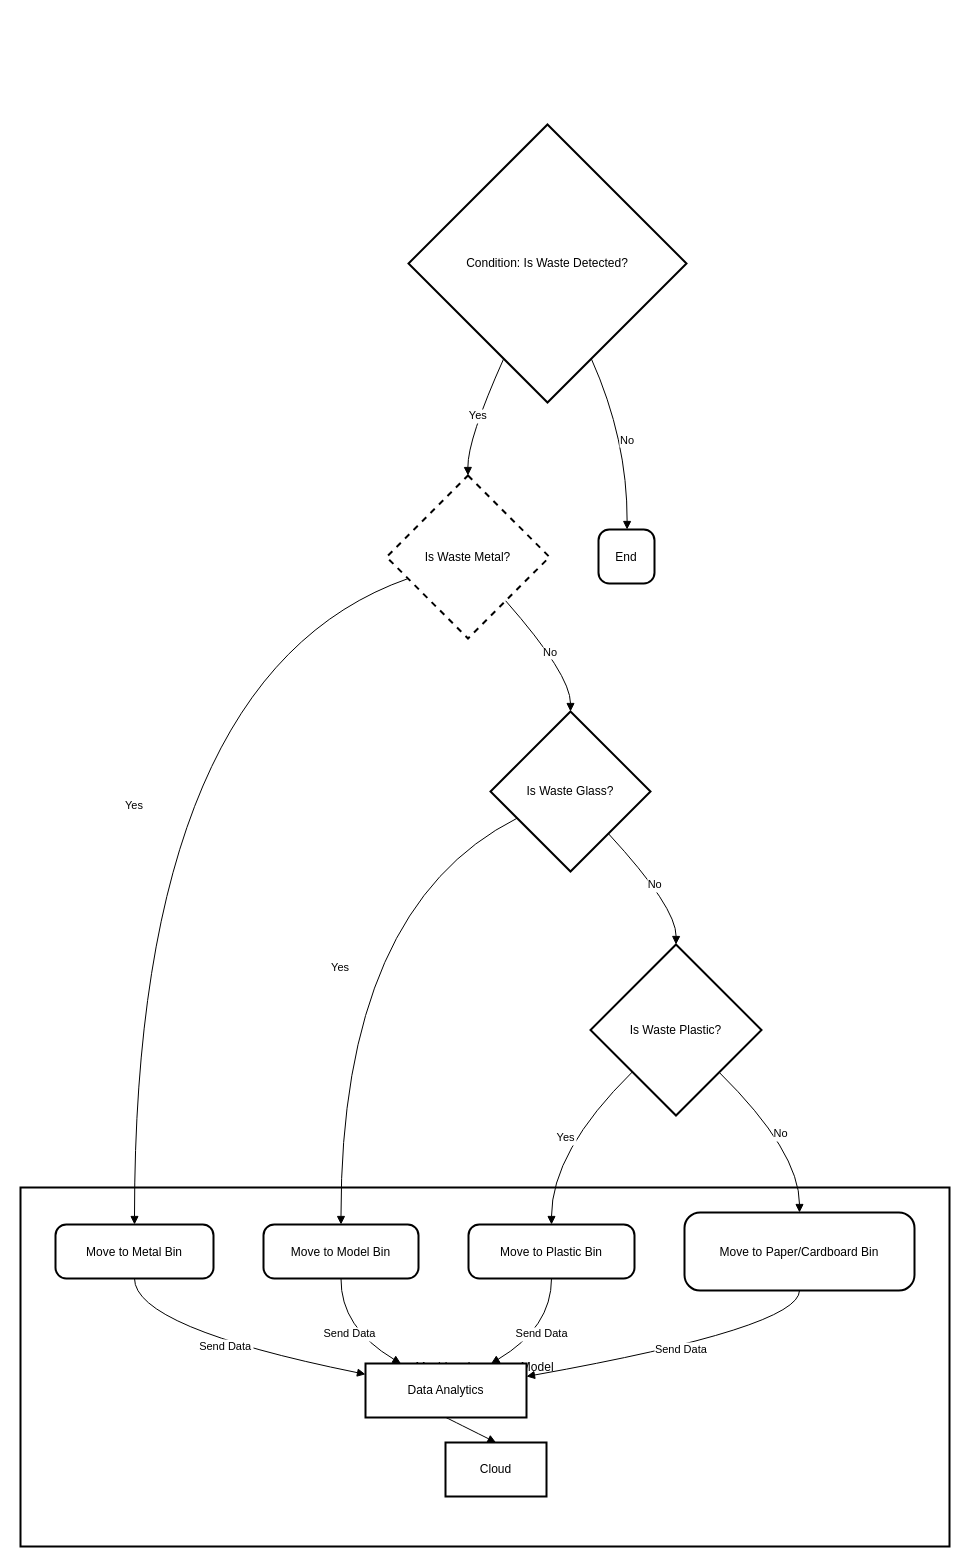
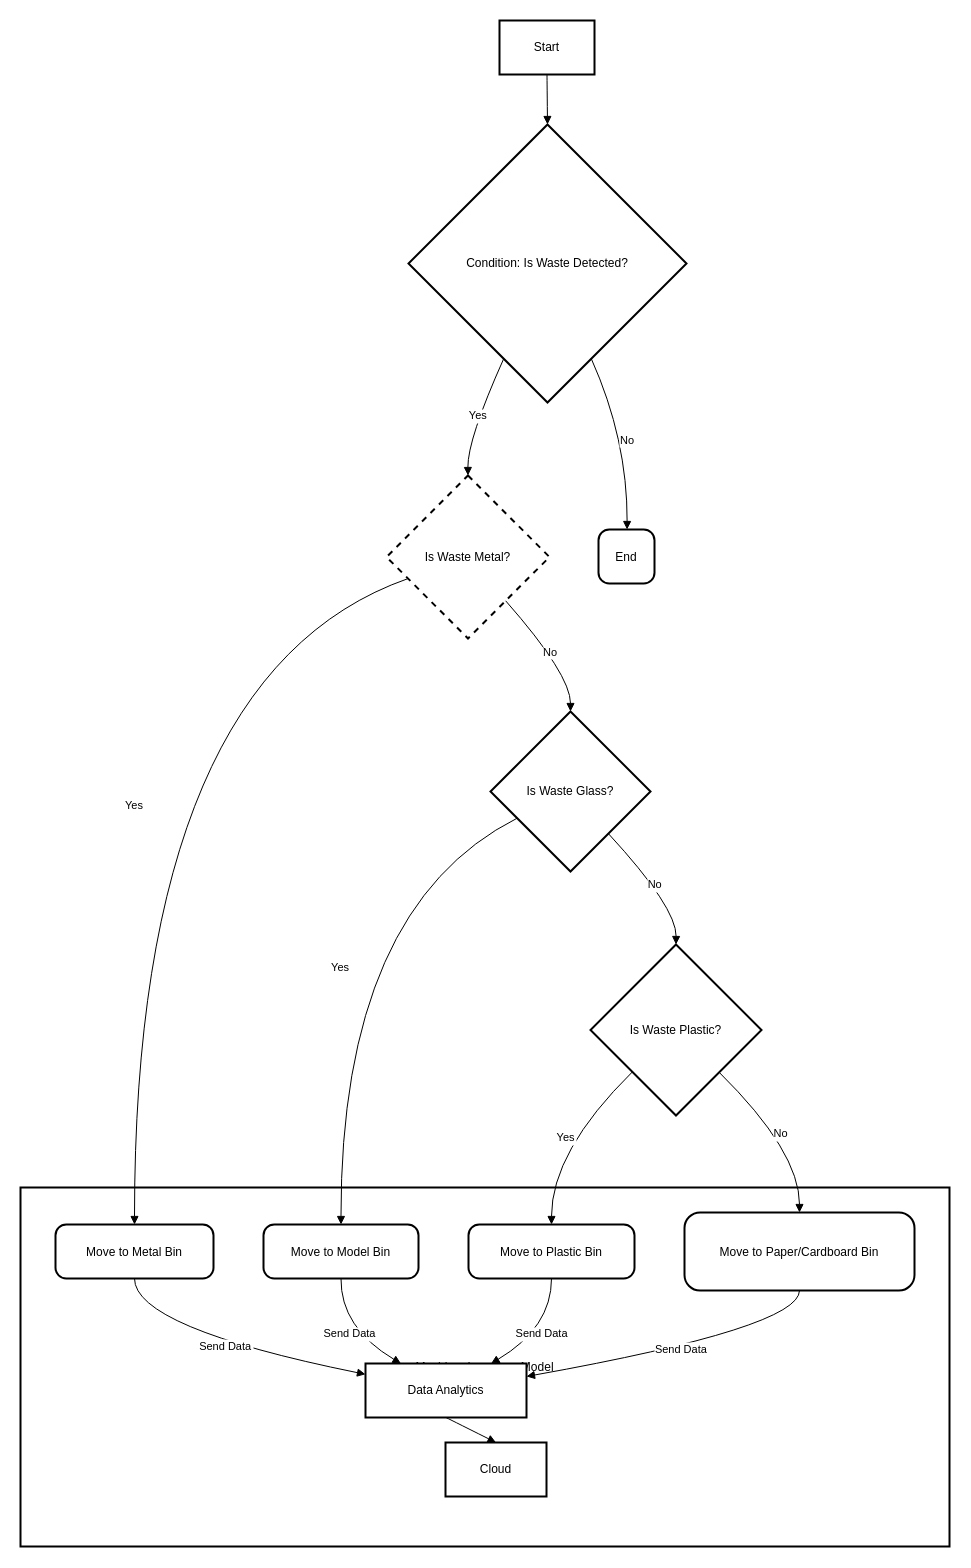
none -> (547, 48)
none -> (547, 96)
